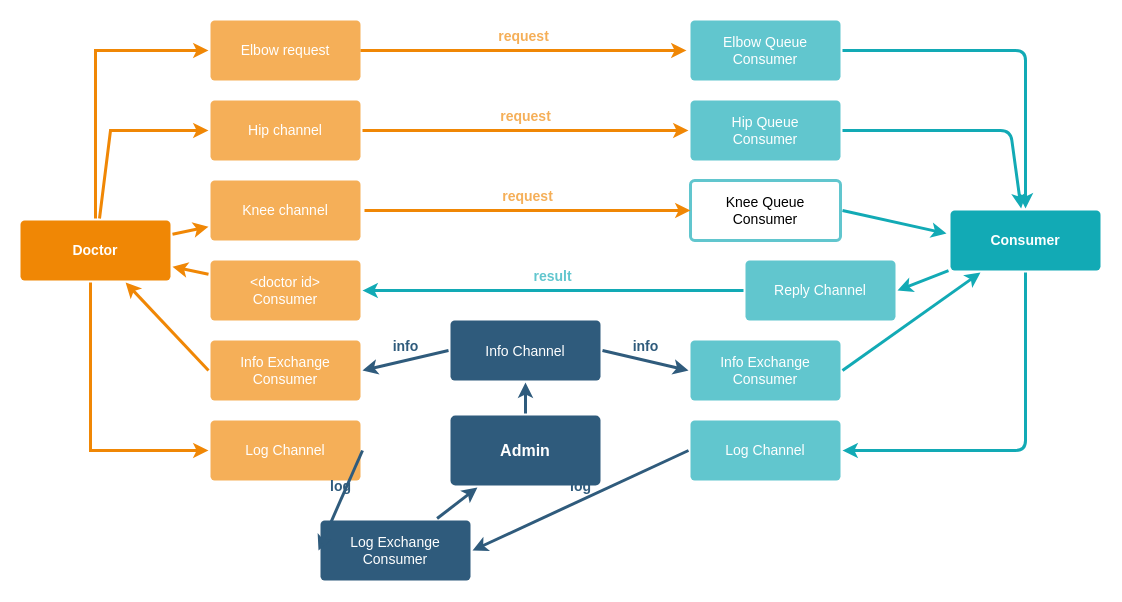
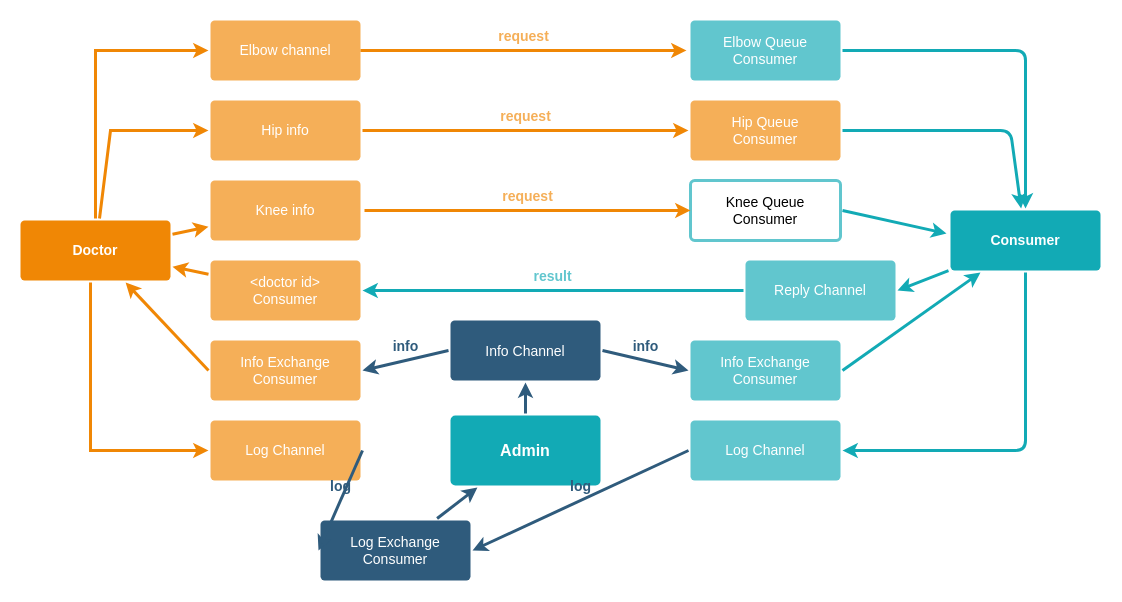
(286, 51) -> (286, 51)
(286, 131) -> (286, 131)
(766, 131) -> (766, 131)
(286, 211) -> (286, 211)
(526, 451) -> (526, 451)
